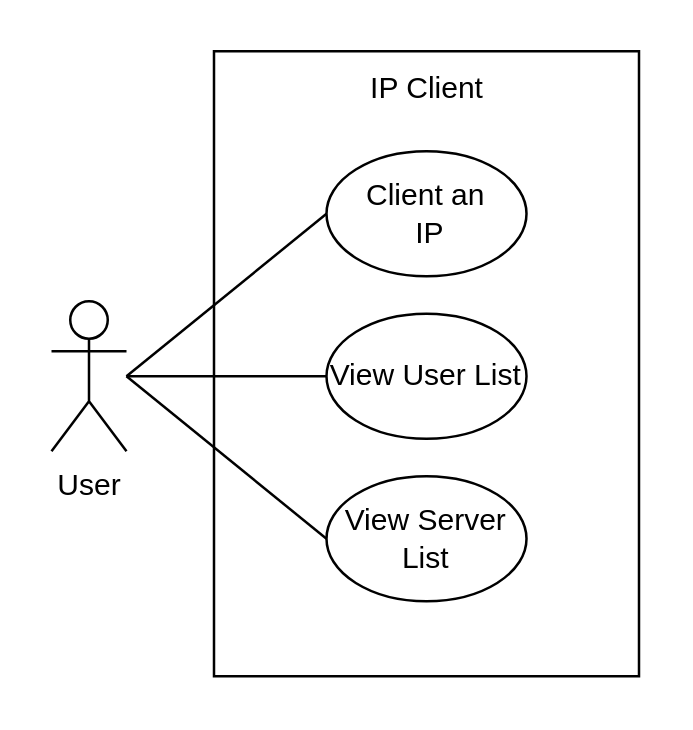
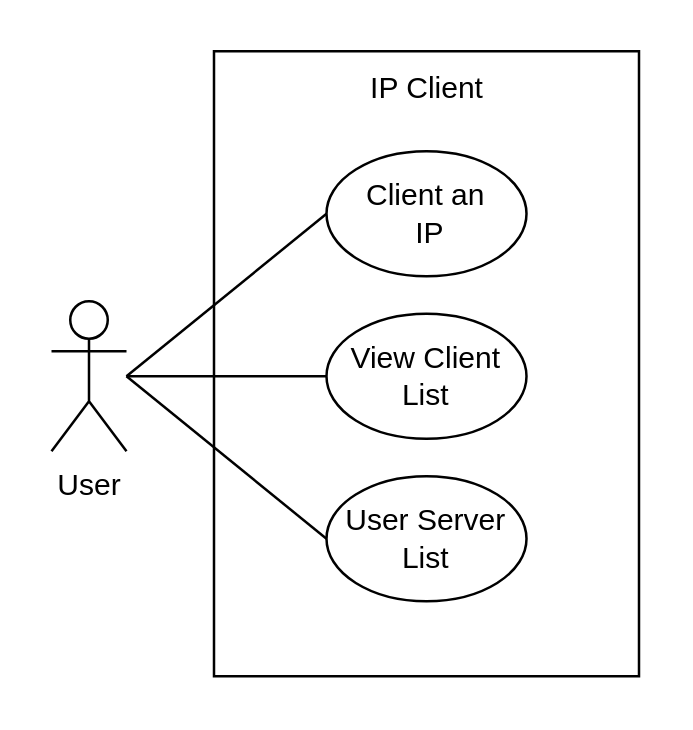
(426, 376) -> (426, 376)
(426, 539) -> (426, 539)
